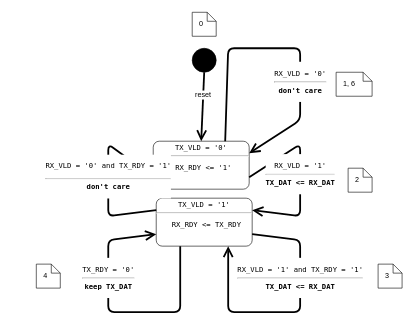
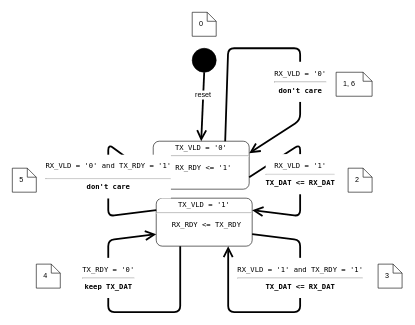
none -> (24, 180)
